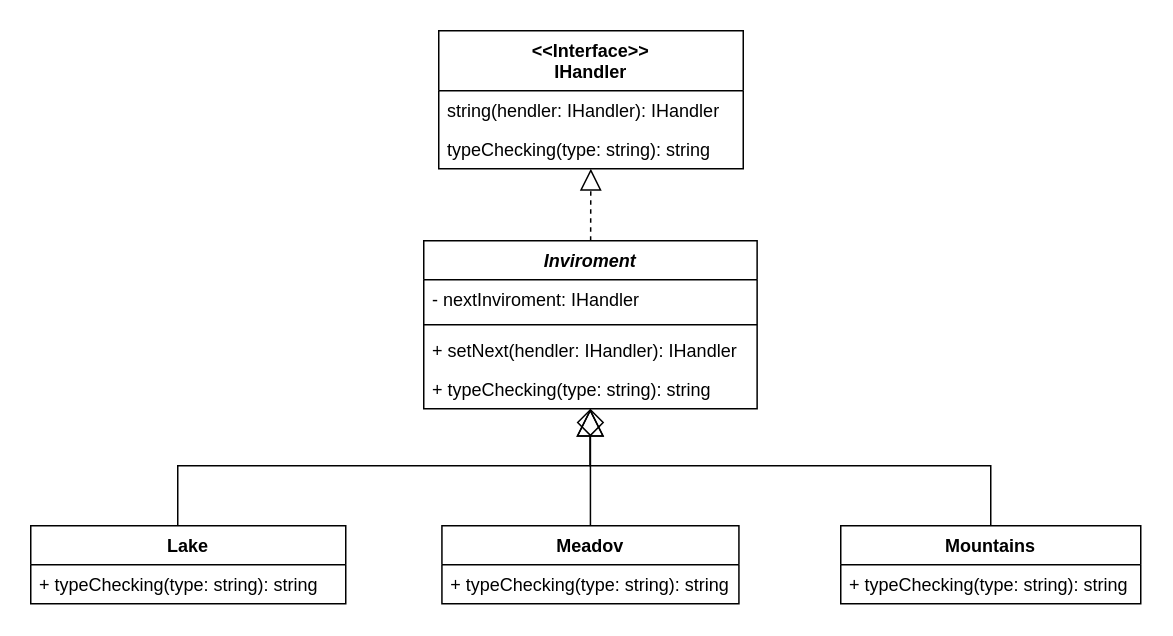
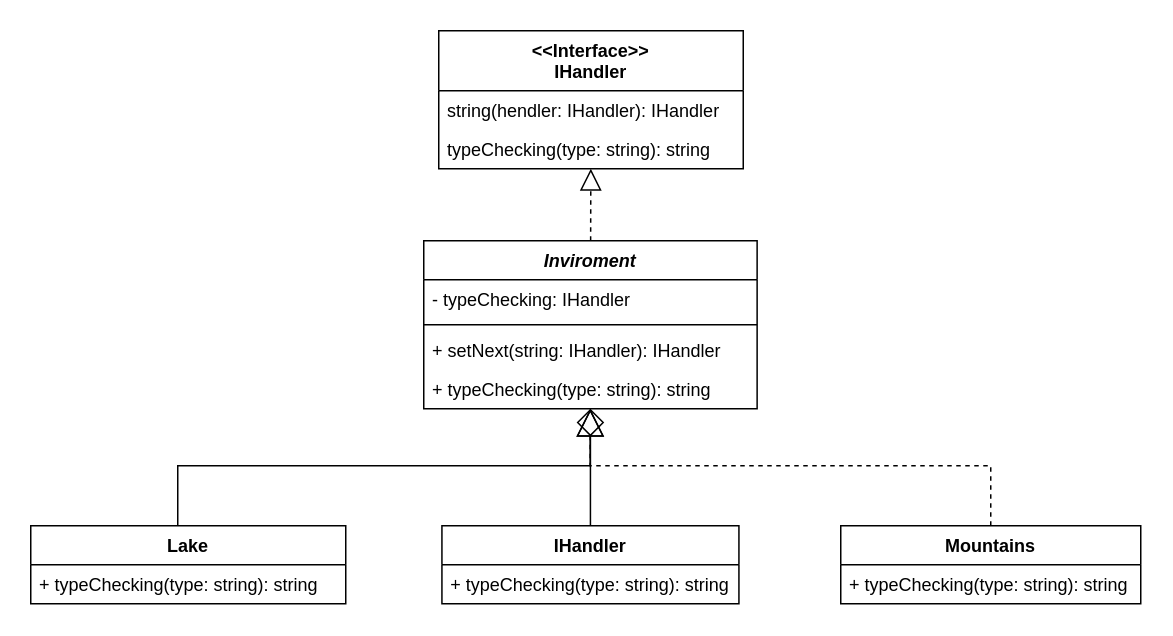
(554, 300) -> (544, 300)
(605, 351) -> (600, 351)
(820, 466) -> (820, 466)
(590, 546) -> (590, 546)
